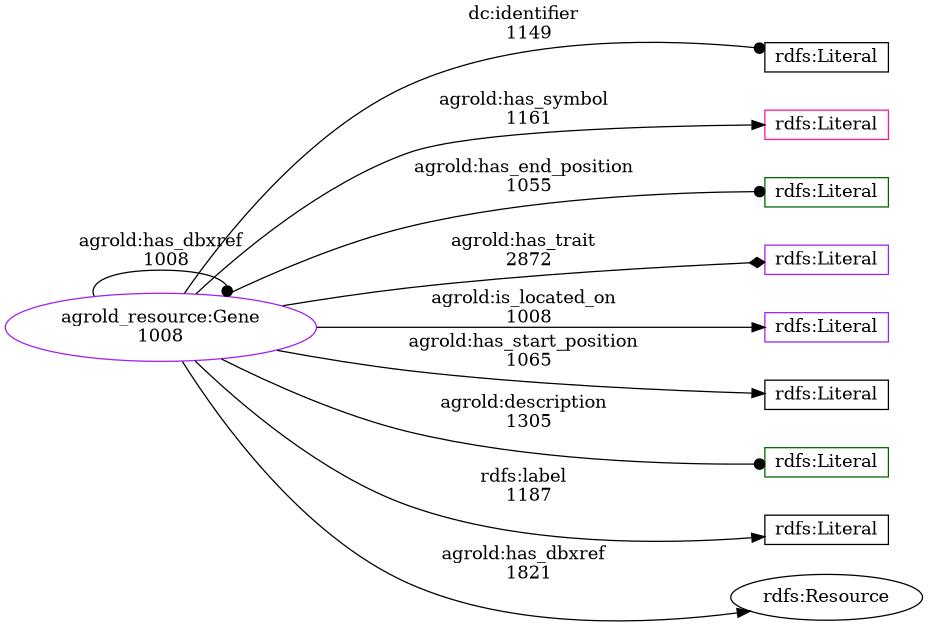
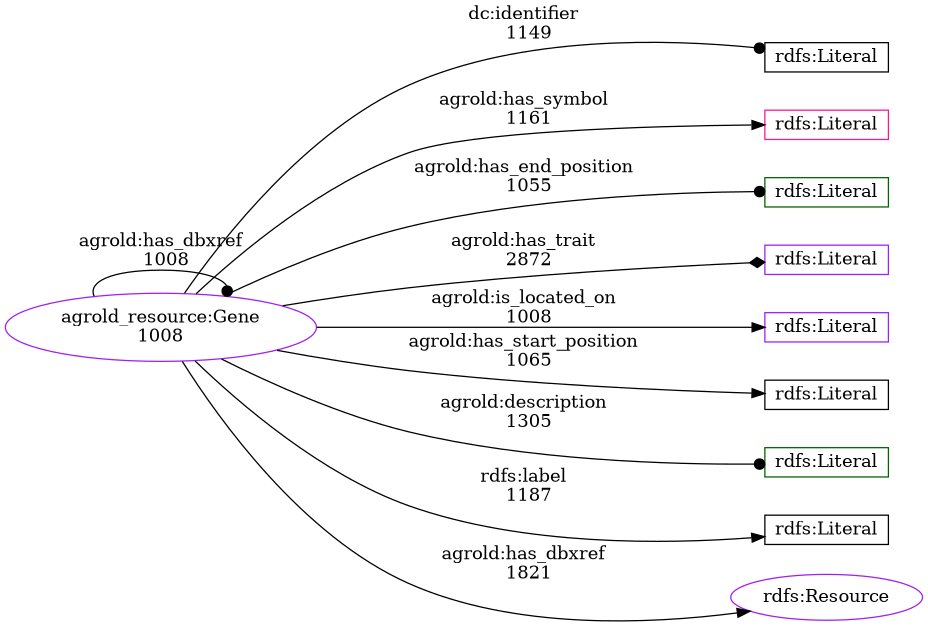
(827, 597) -> (827, 597)
